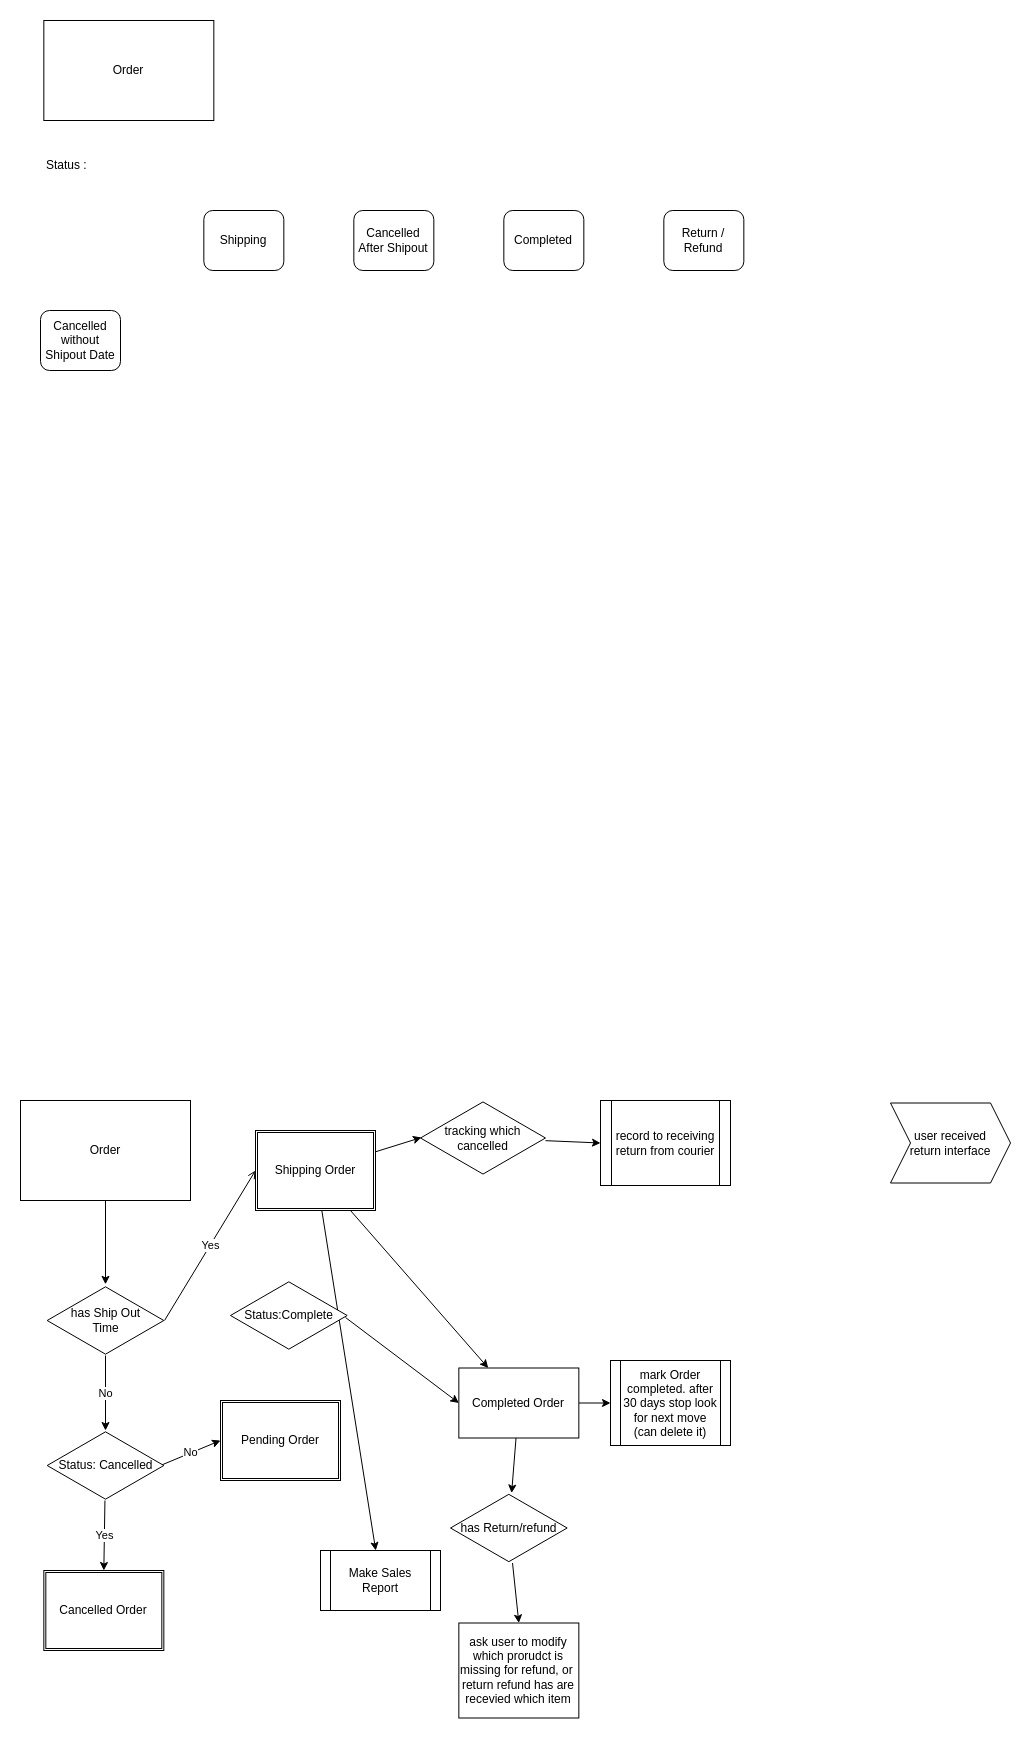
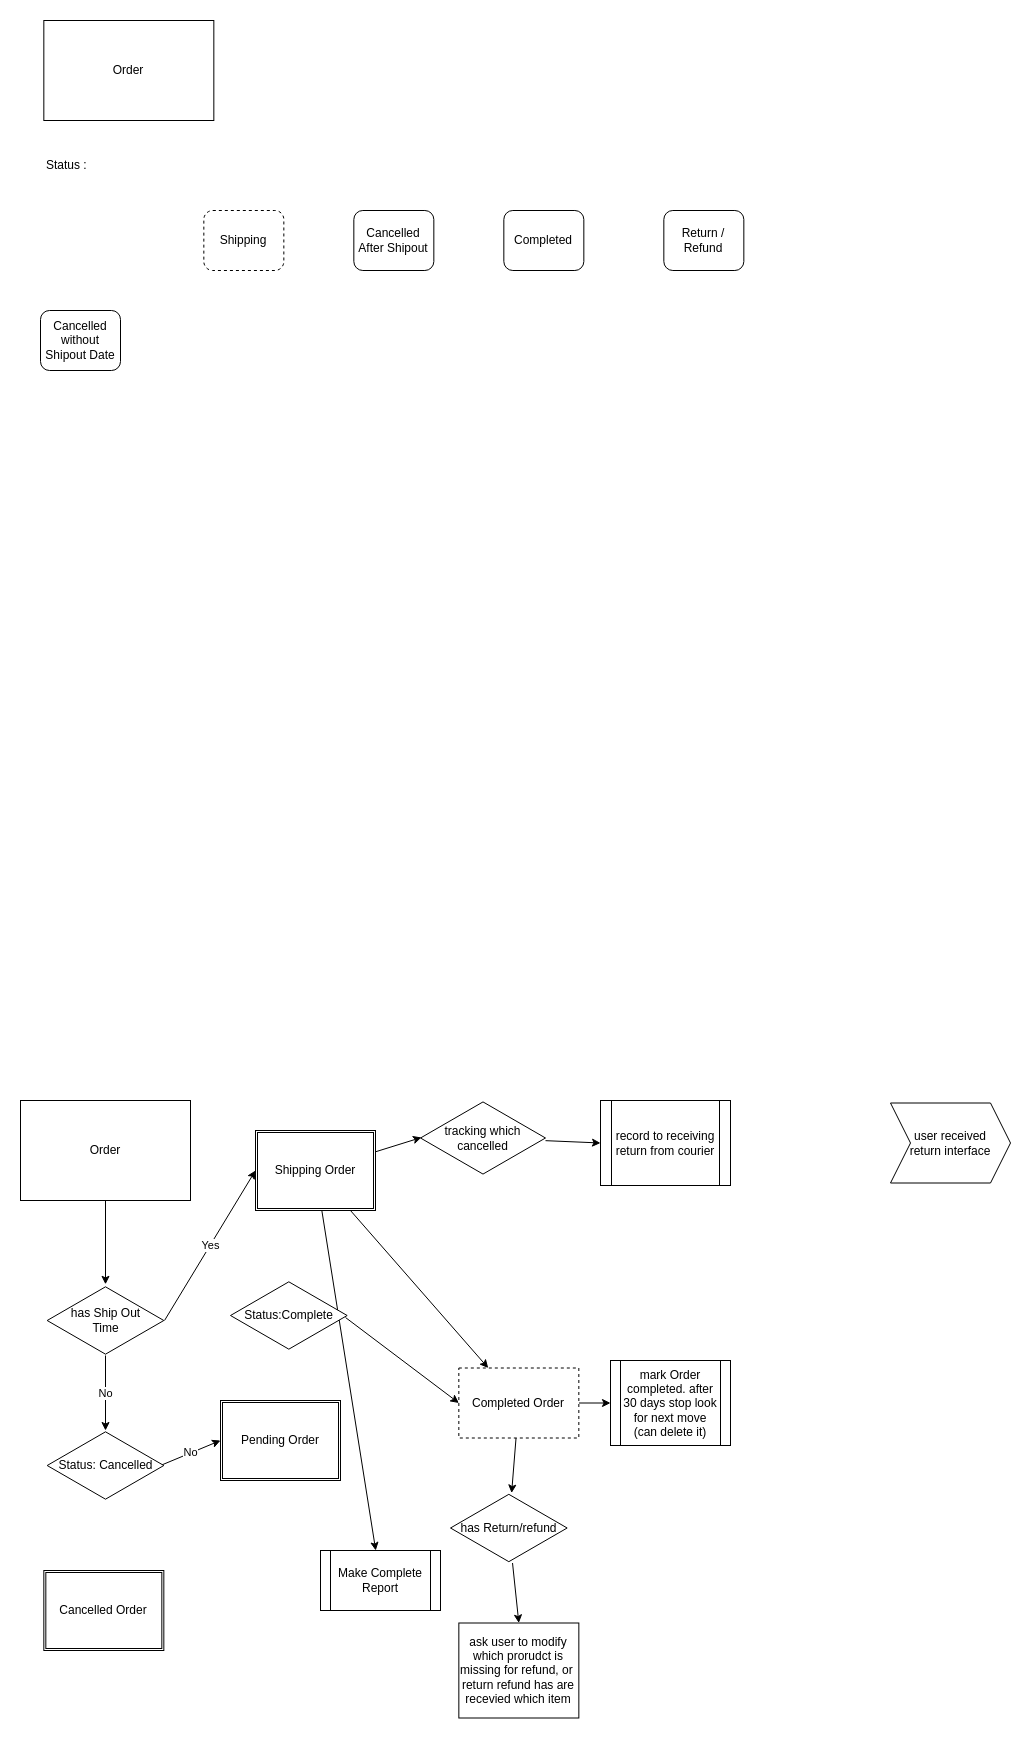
(244, 241) -> (244, 241)
(252, 1176) -> (251, 1178)
(519, 1403) -> (519, 1403)
(104, 1532) -> none
(381, 1581) -> (381, 1581)
